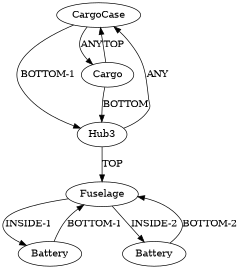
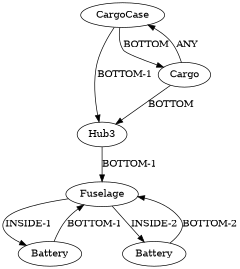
(91, 45) -> (146, 45)
(114, 45) -> (187, 45)
(147, 82) -> none
(113, 164) -> (130, 164)
